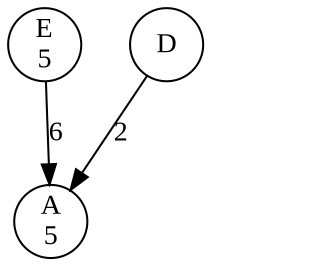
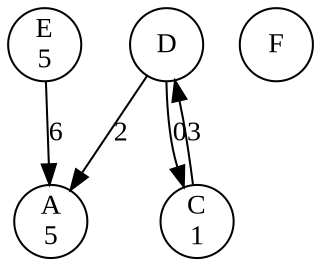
none -> (276, 45)
none -> (197, 221)
